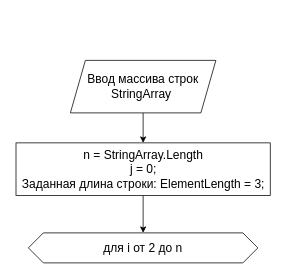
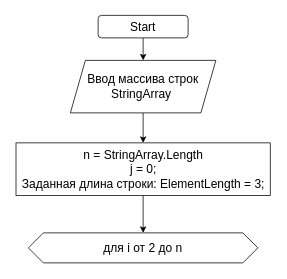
none -> (143, 27)
none -> (143, 54)
